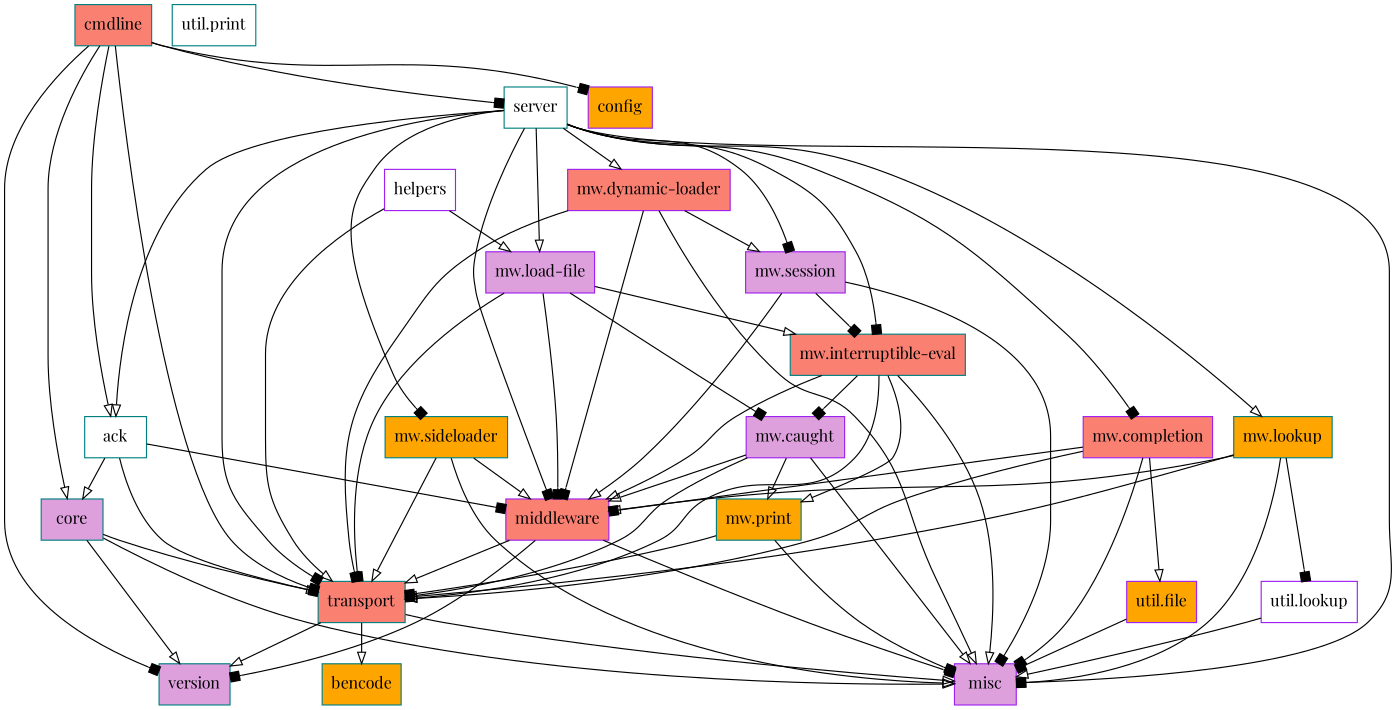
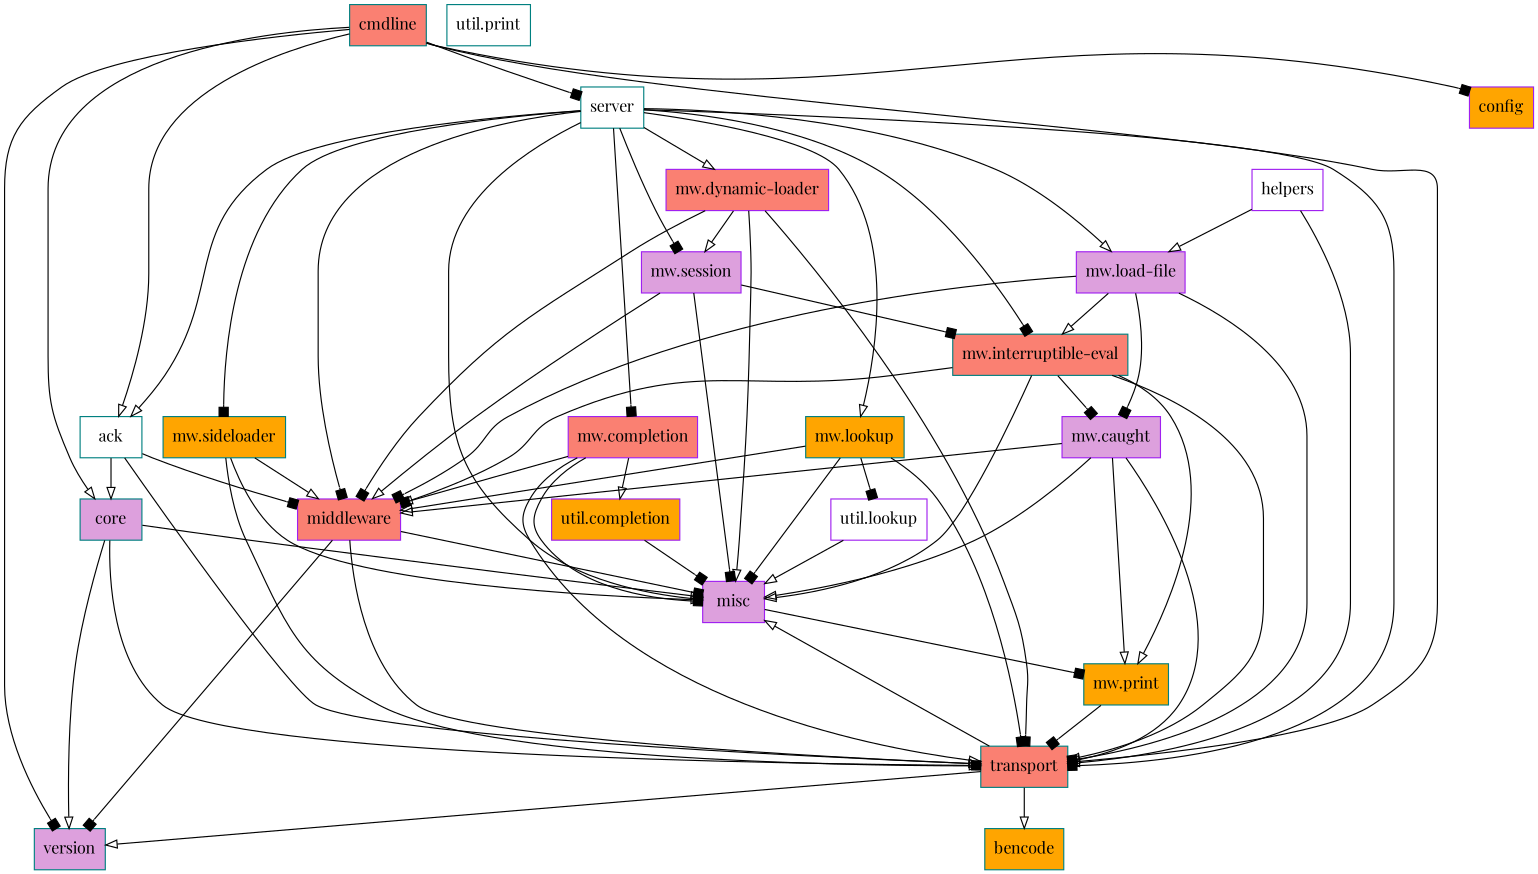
(1162, 602) -> (616, 520)
(851, 615) -> (919, 641)
